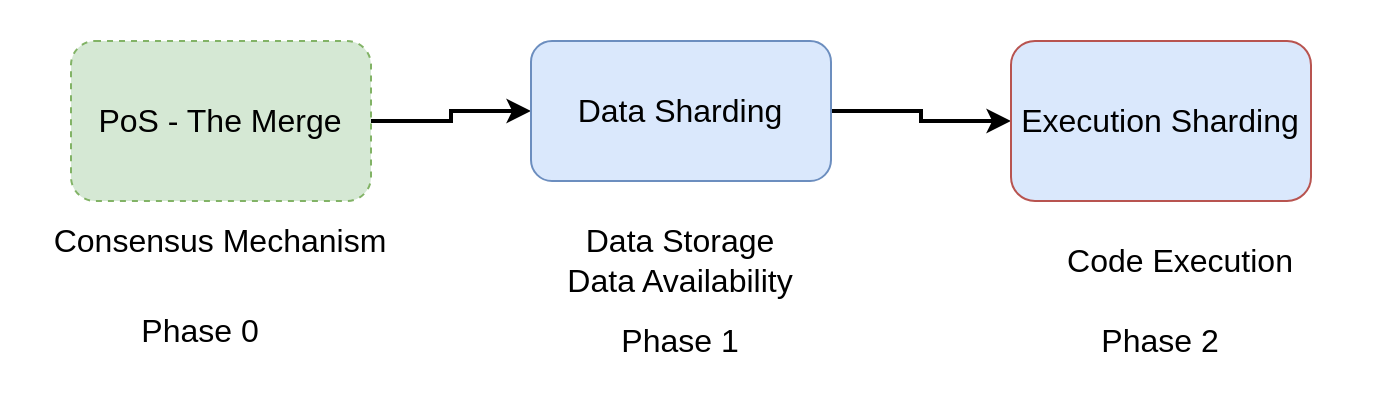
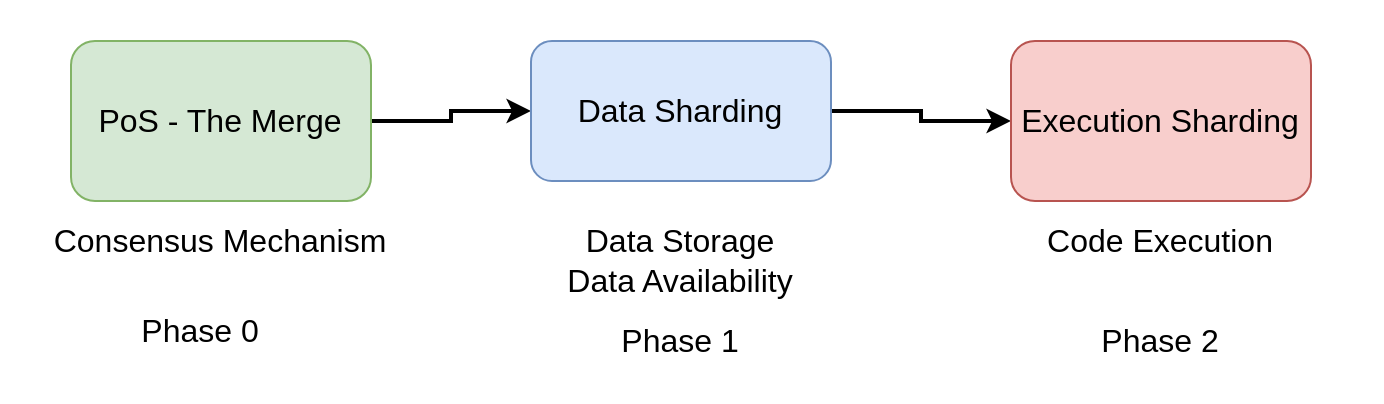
(221, 121) -> (221, 121)
(1161, 121) -> (1161, 121)
(1181, 261) -> (1161, 241)
